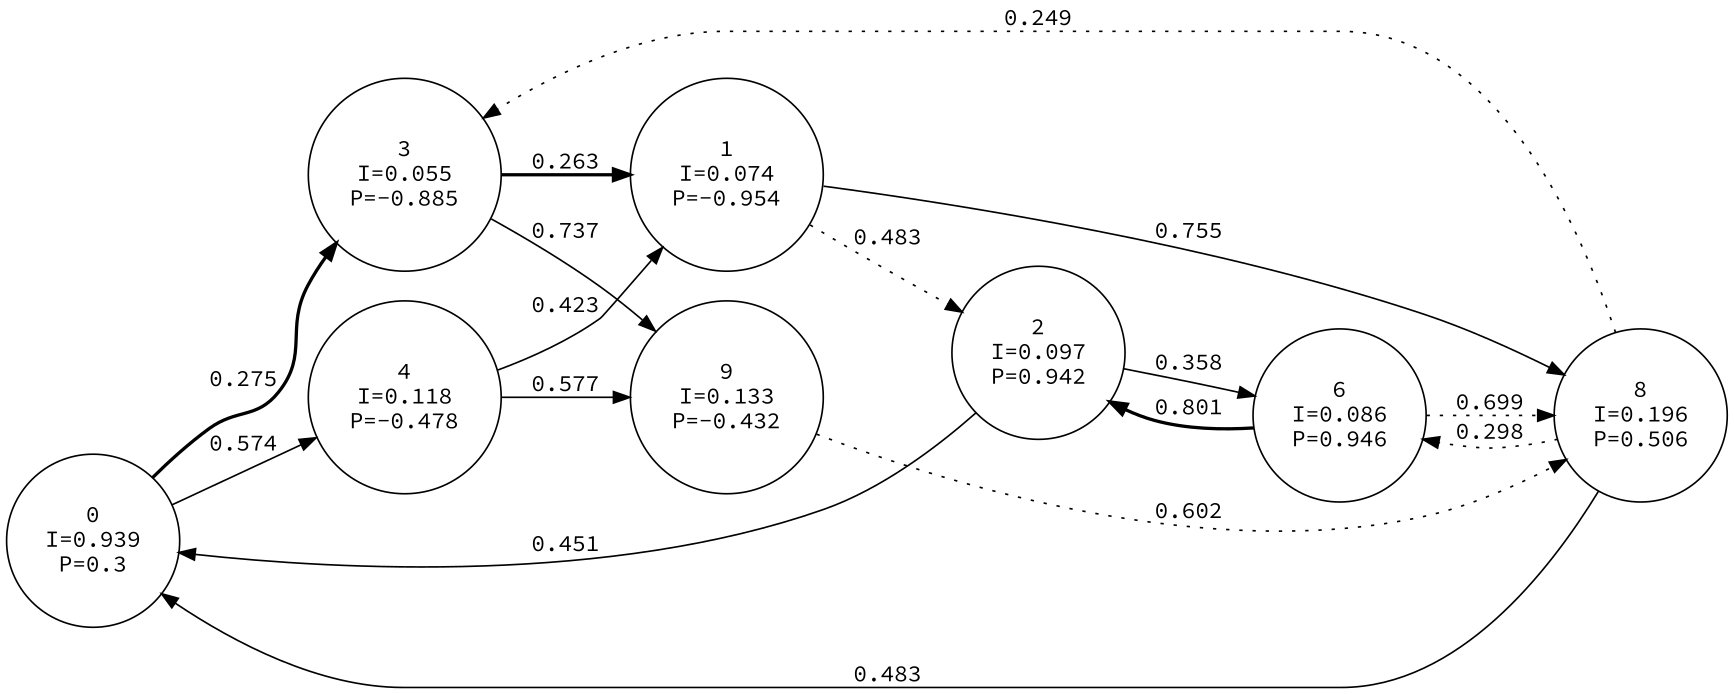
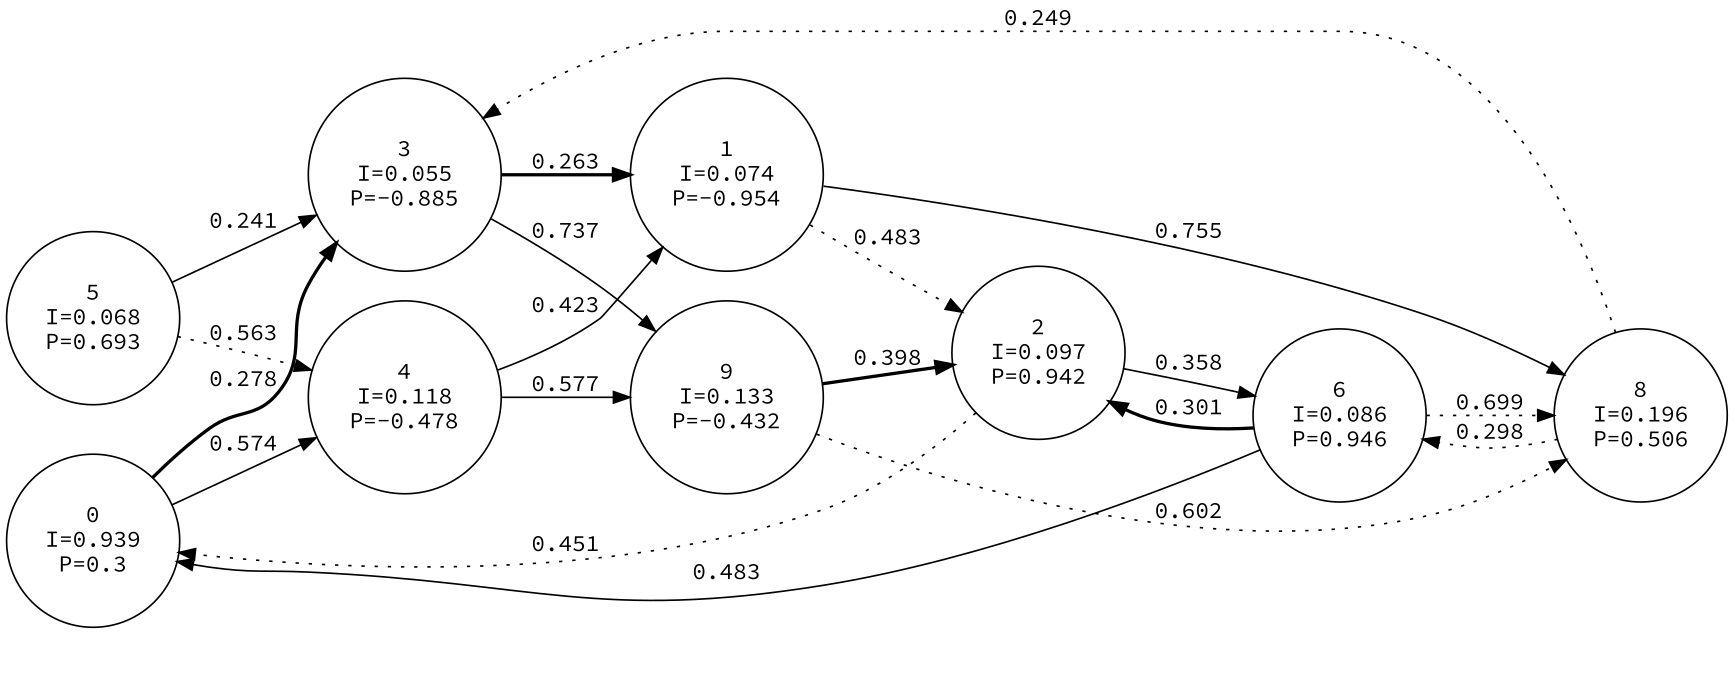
none -> (93, 318)
none -> (879, 376)
(244, 380) -> (244, 380)
(1189, 408) -> (1189, 408)
(602, 557) -> (602, 557)
(918, 687) -> (737, 596)
